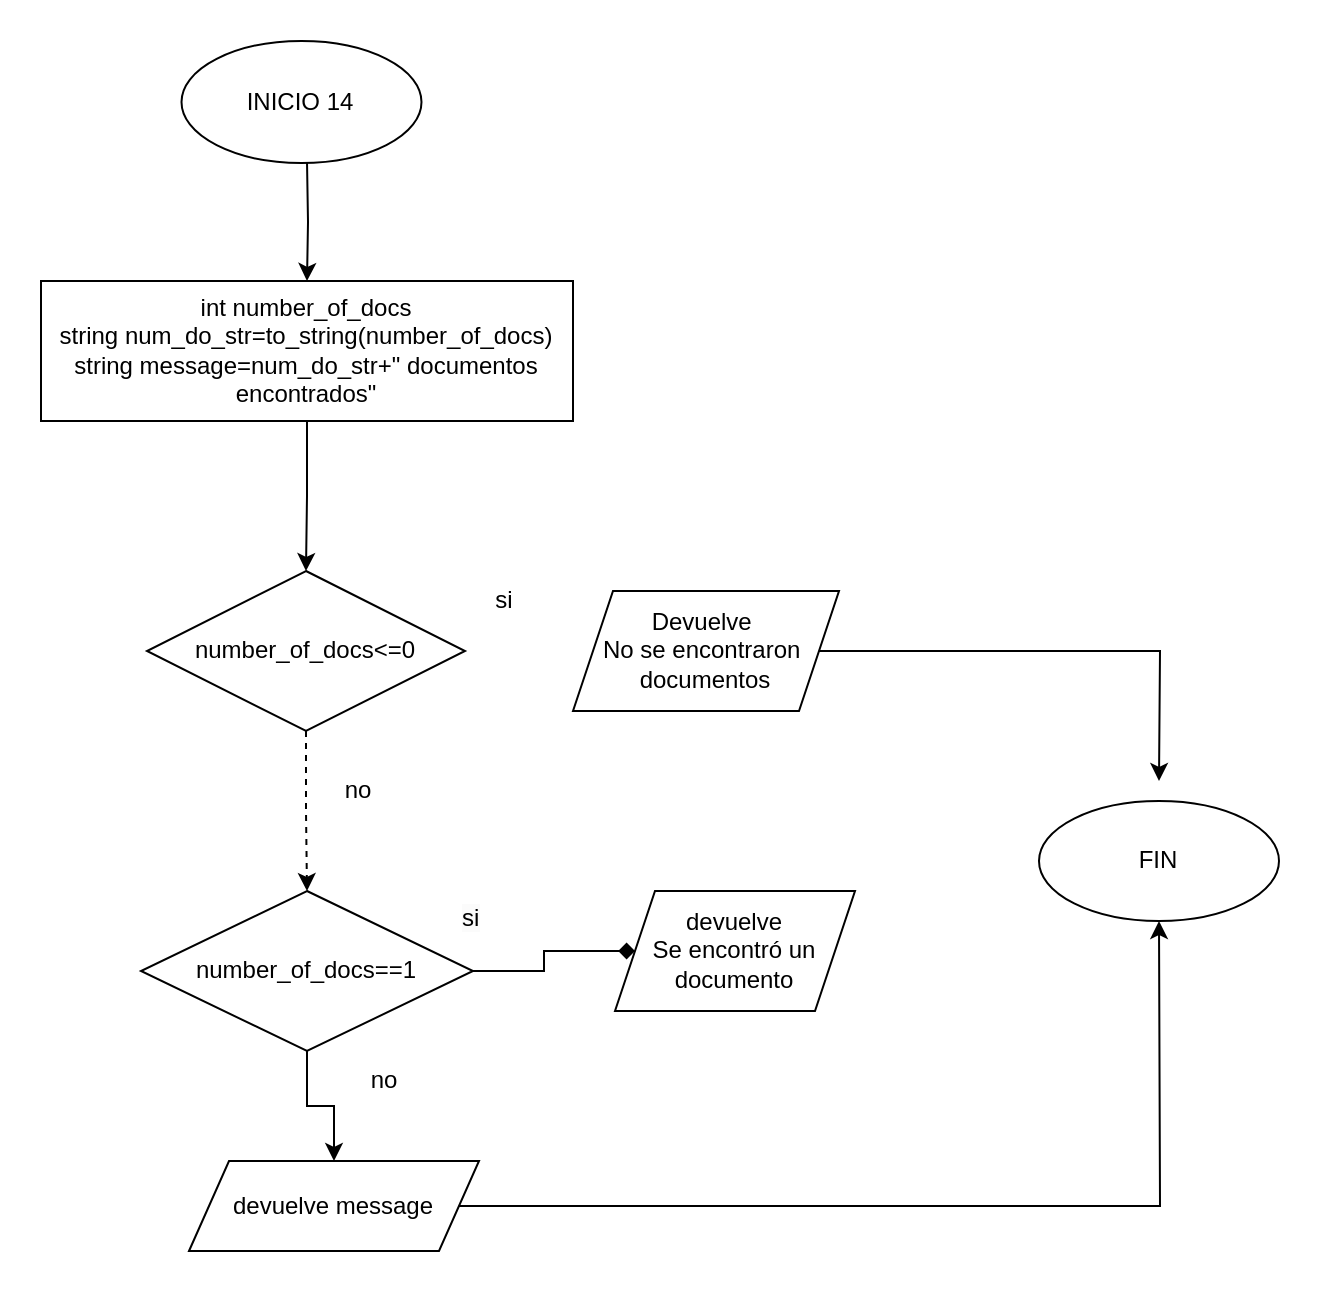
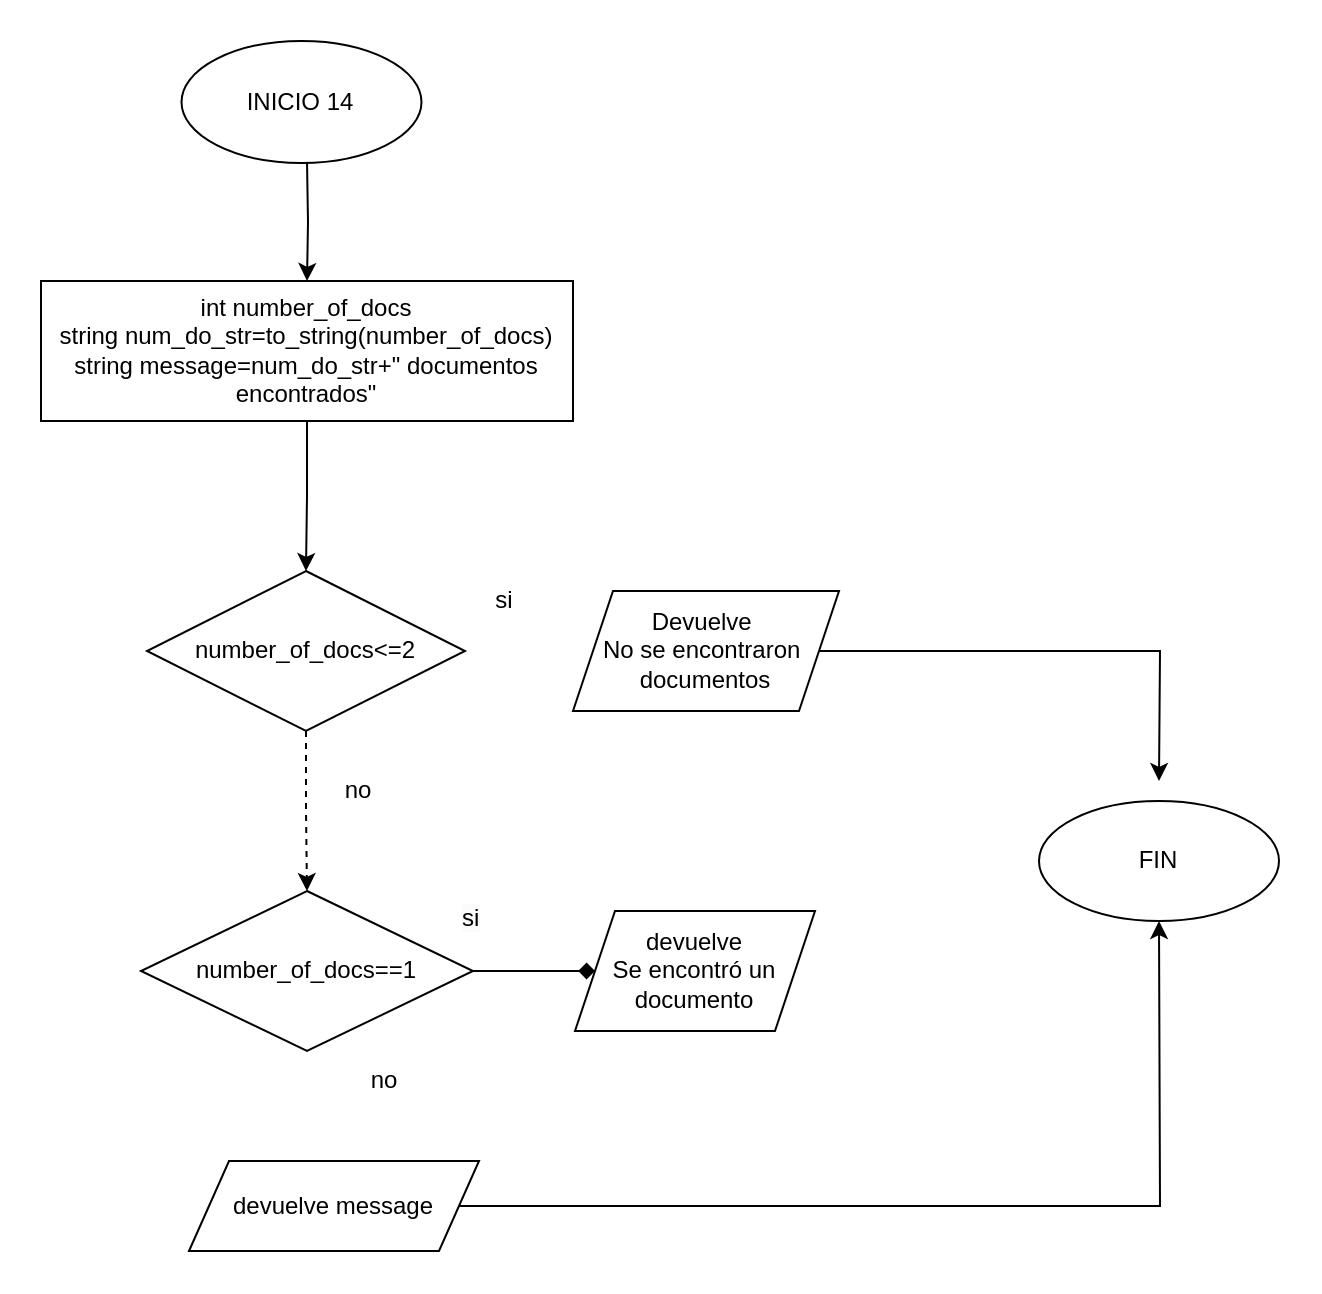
(306, 651) -> (306, 651)
(735, 951) -> (695, 971)
(314, 1106) -> none
